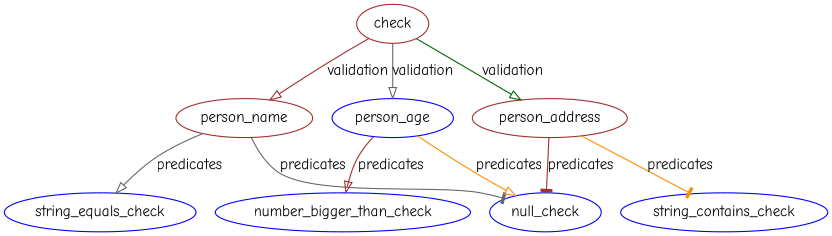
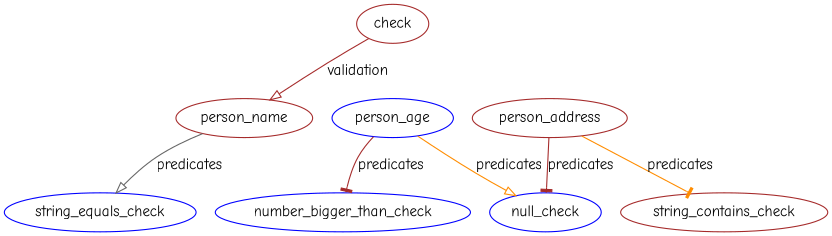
(393, 66) -> none
(464, 67) -> none
(357, 160) -> (357, 160)
(366, 188) -> none
(724, 212) -> (724, 212)
